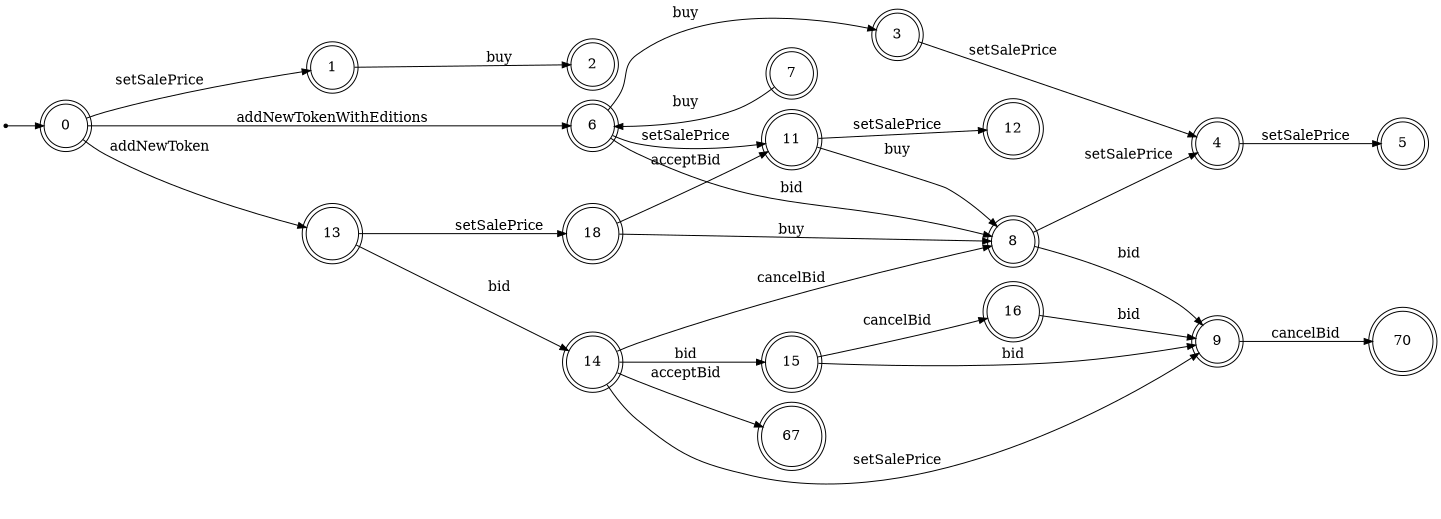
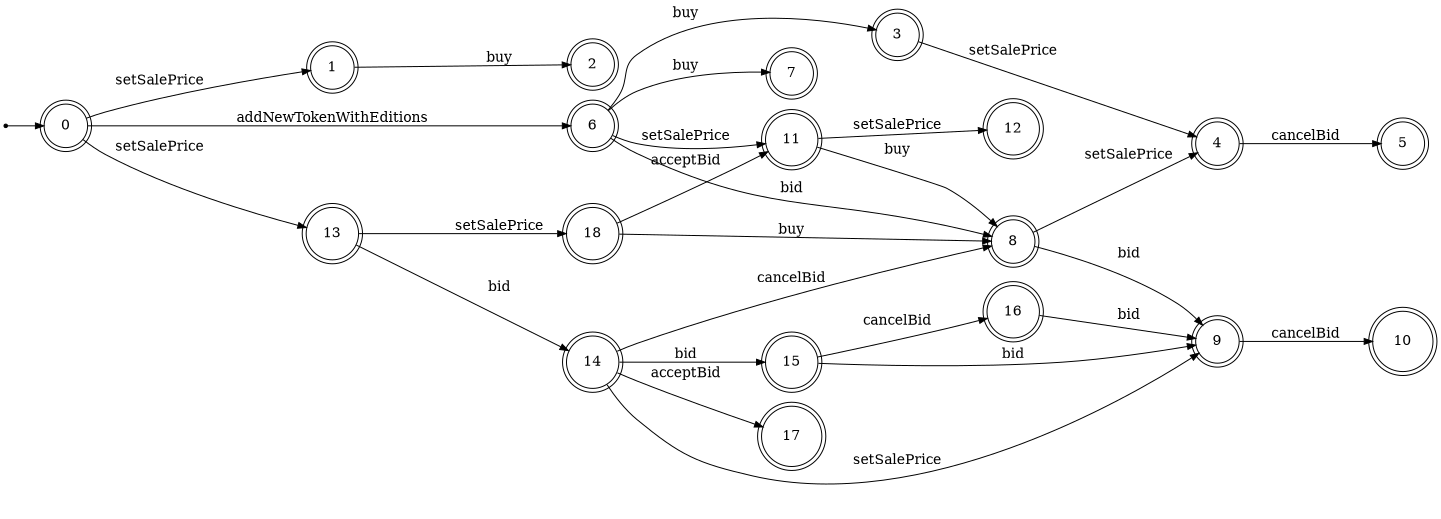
(702, 119) -> (681, 79)
(1306, 136) -> (1306, 136)
(160, 147) -> (160, 147)
(1403, 341) -> (1403, 341)
(792, 436) -> (792, 436)
